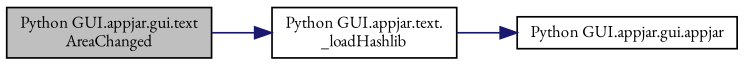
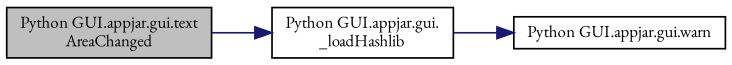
(364, 33) -> (363, 33)
(627, 33) -> (620, 33)
